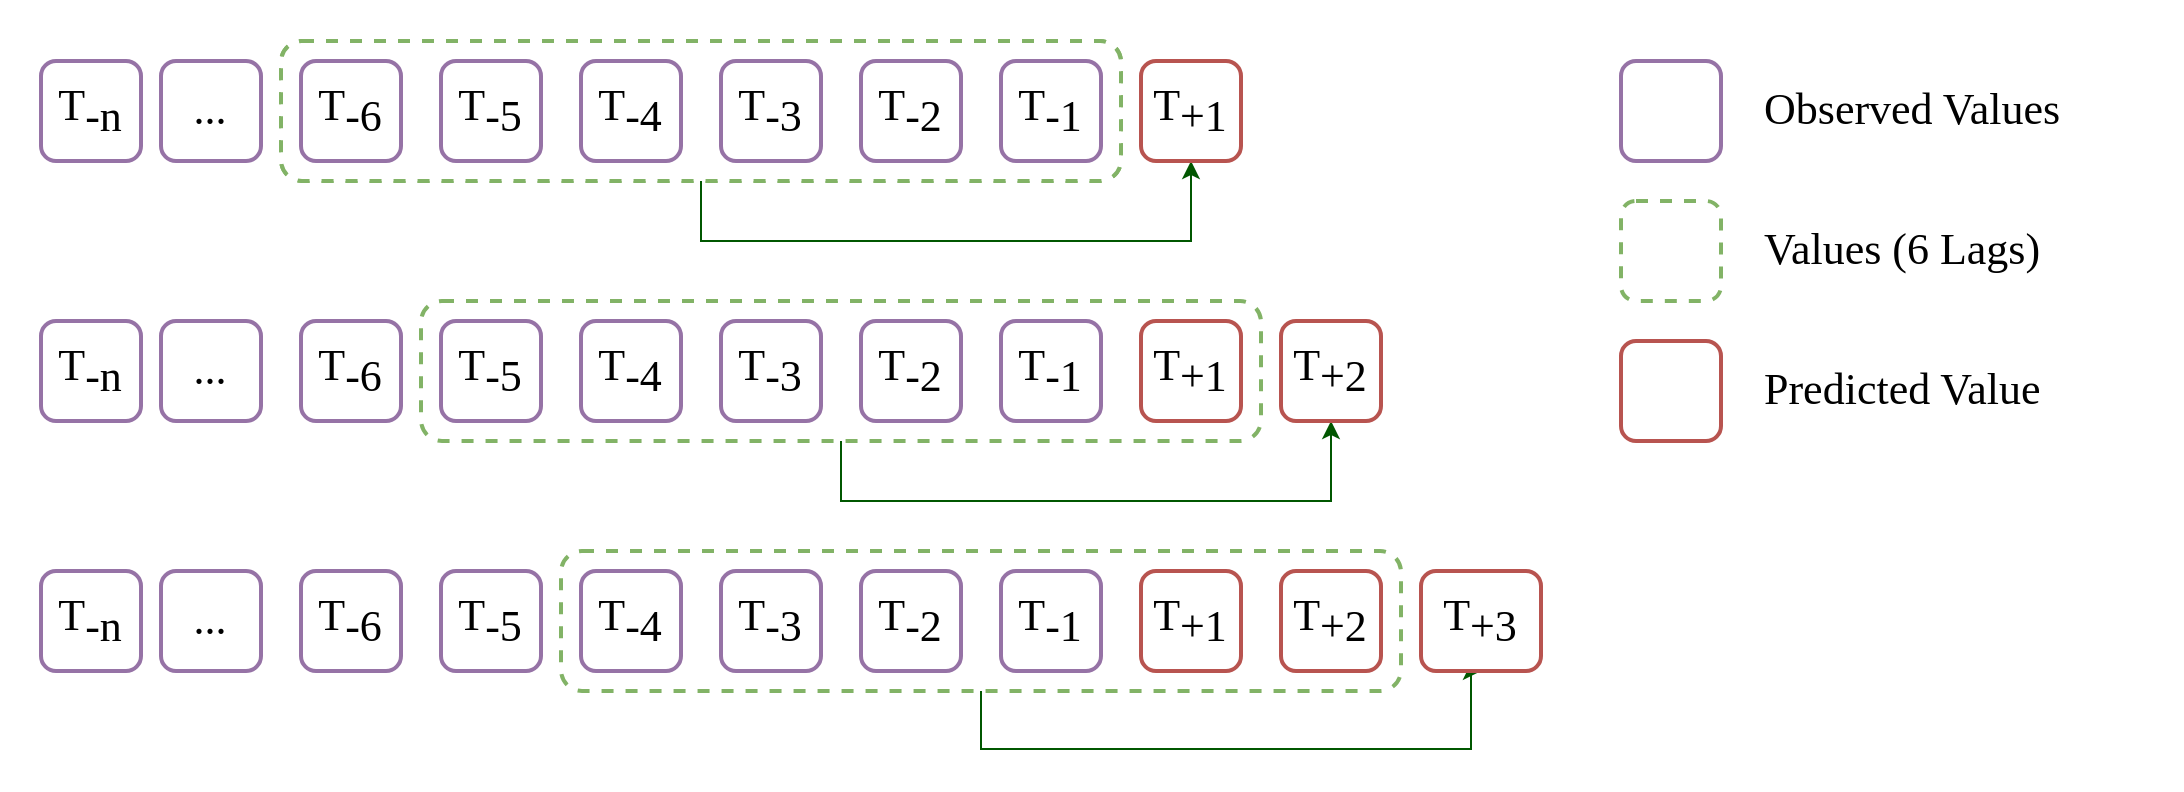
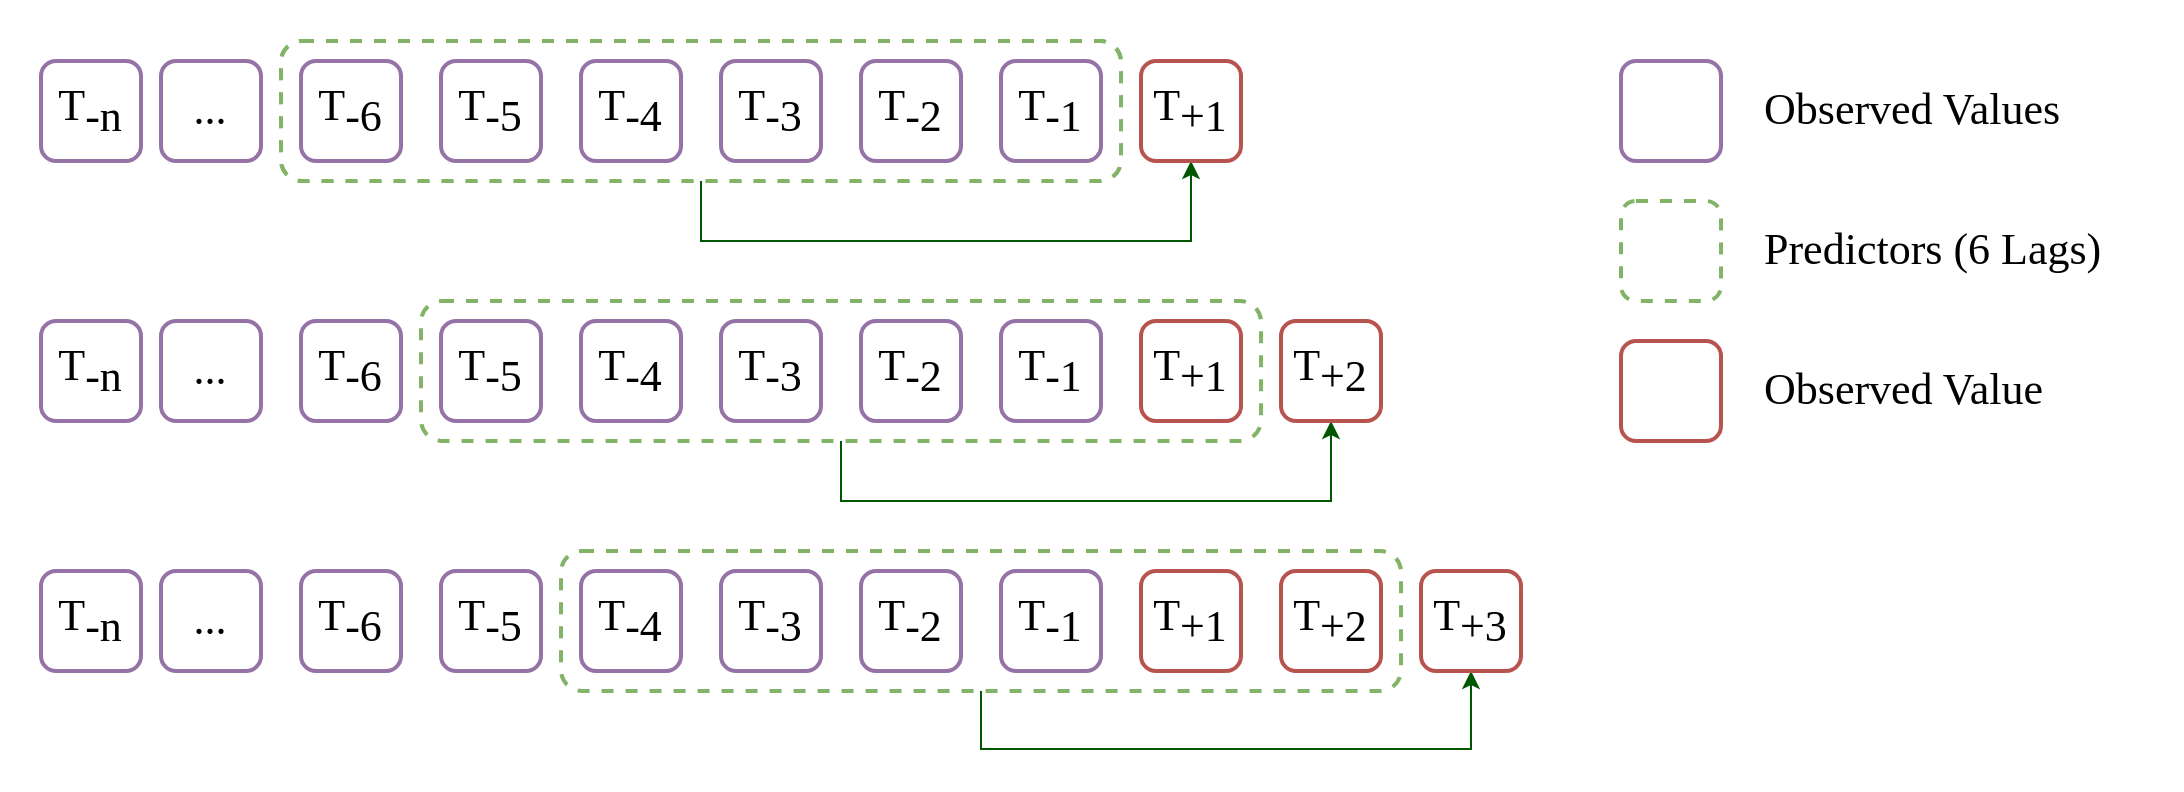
(1933, 251) -> (1953, 251)
(1933, 391) -> (1926, 391)
(1481, 621) -> (1471, 621)
